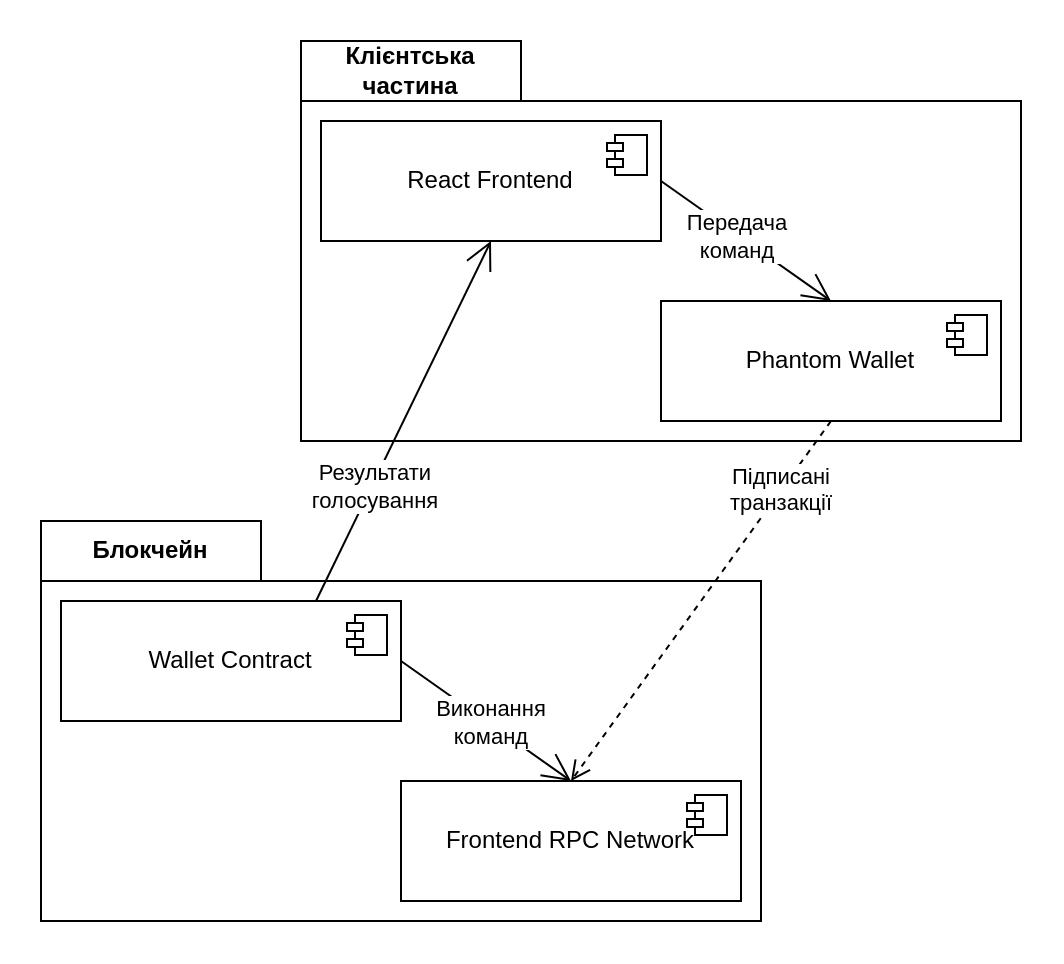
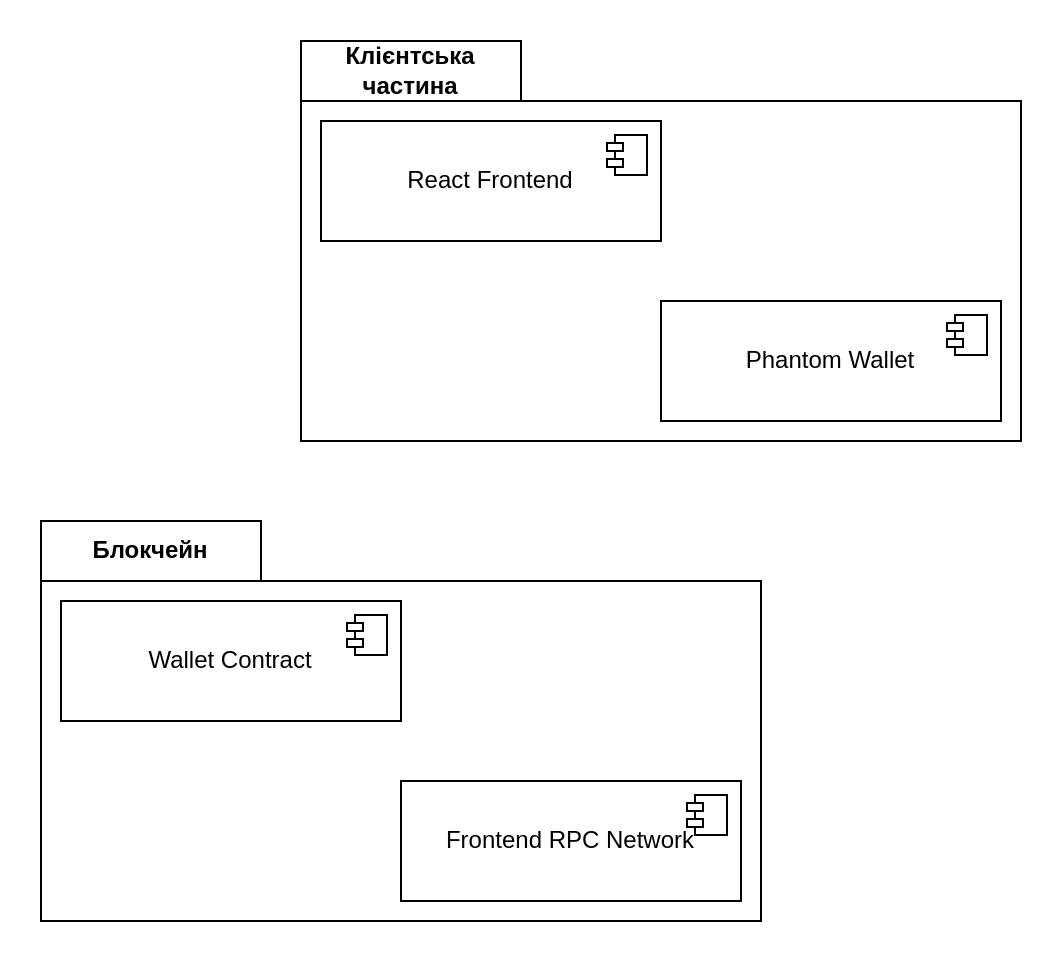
(789, 271) -> none
(432, 363) -> none
(676, 636) -> none
(533, 754) -> none
